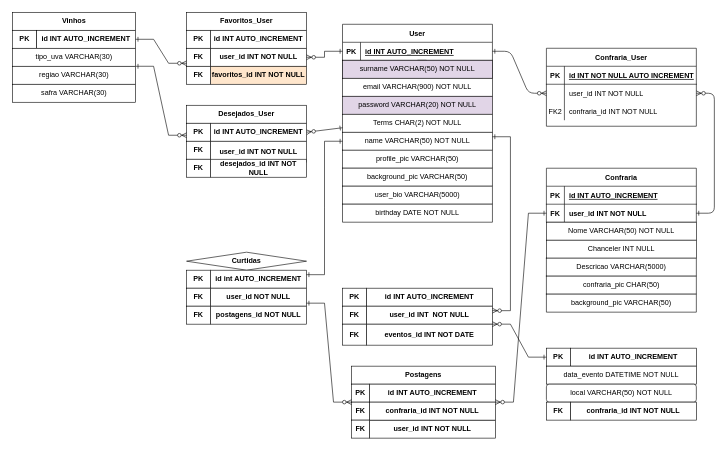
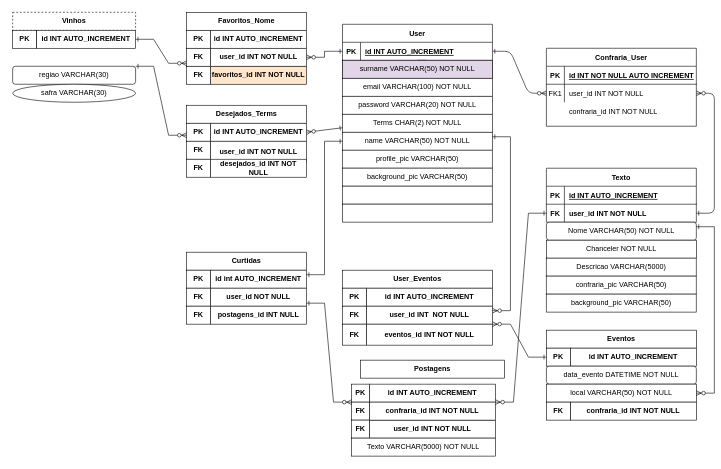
(74, 21) -> (74, 21)
(246, 21) -> (246, 21)
(74, 57) -> none
(74, 75) -> (74, 75)
(417, 87) -> (417, 87)
(74, 93) -> (74, 93)
none -> (555, 93)
(417, 105) -> (417, 105)
(555, 111) -> none
(246, 114) -> (246, 114)
(621, 178) -> (621, 178)
(417, 195) -> none
(417, 213) -> none
(621, 231) -> (621, 231)
(621, 249) -> (621, 249)
(246, 261) -> (246, 261)
none -> (417, 279)
(621, 285) -> (621, 285)
none -> (714, 310)
(258, 315) -> (258, 315)
(429, 335) -> (429, 335)
none -> (621, 339)
(423, 375) -> (432, 369)
(621, 375) -> (621, 375)
(621, 393) -> (621, 393)
none -> (423, 447)
